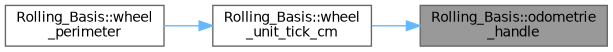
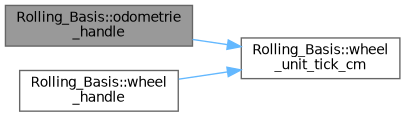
(85, 26) -> (99, 91)
(389, 26) -> (210, 42)
